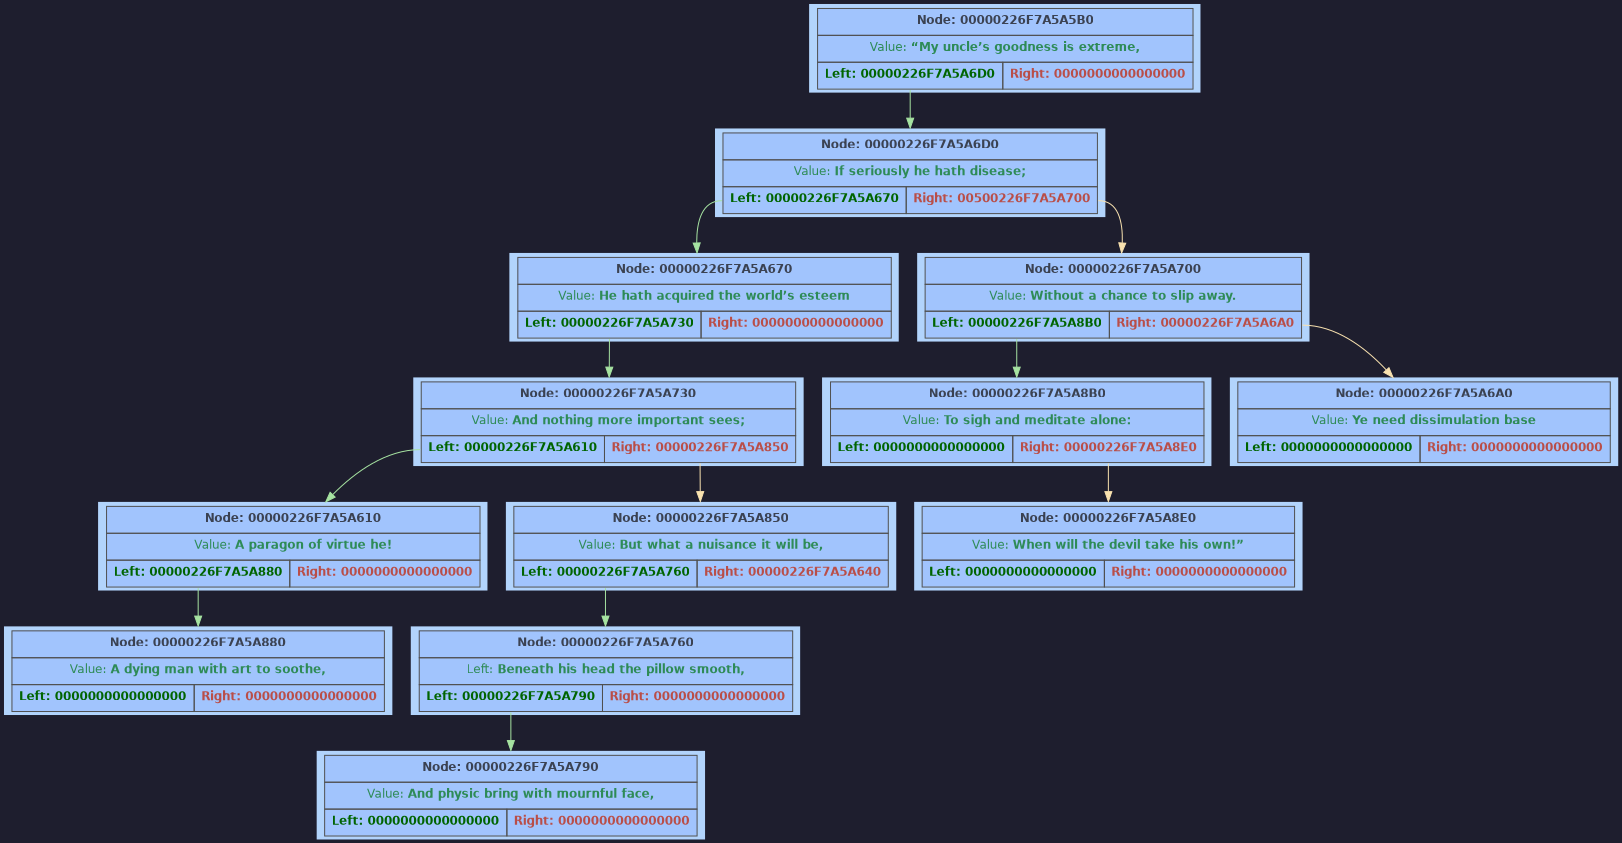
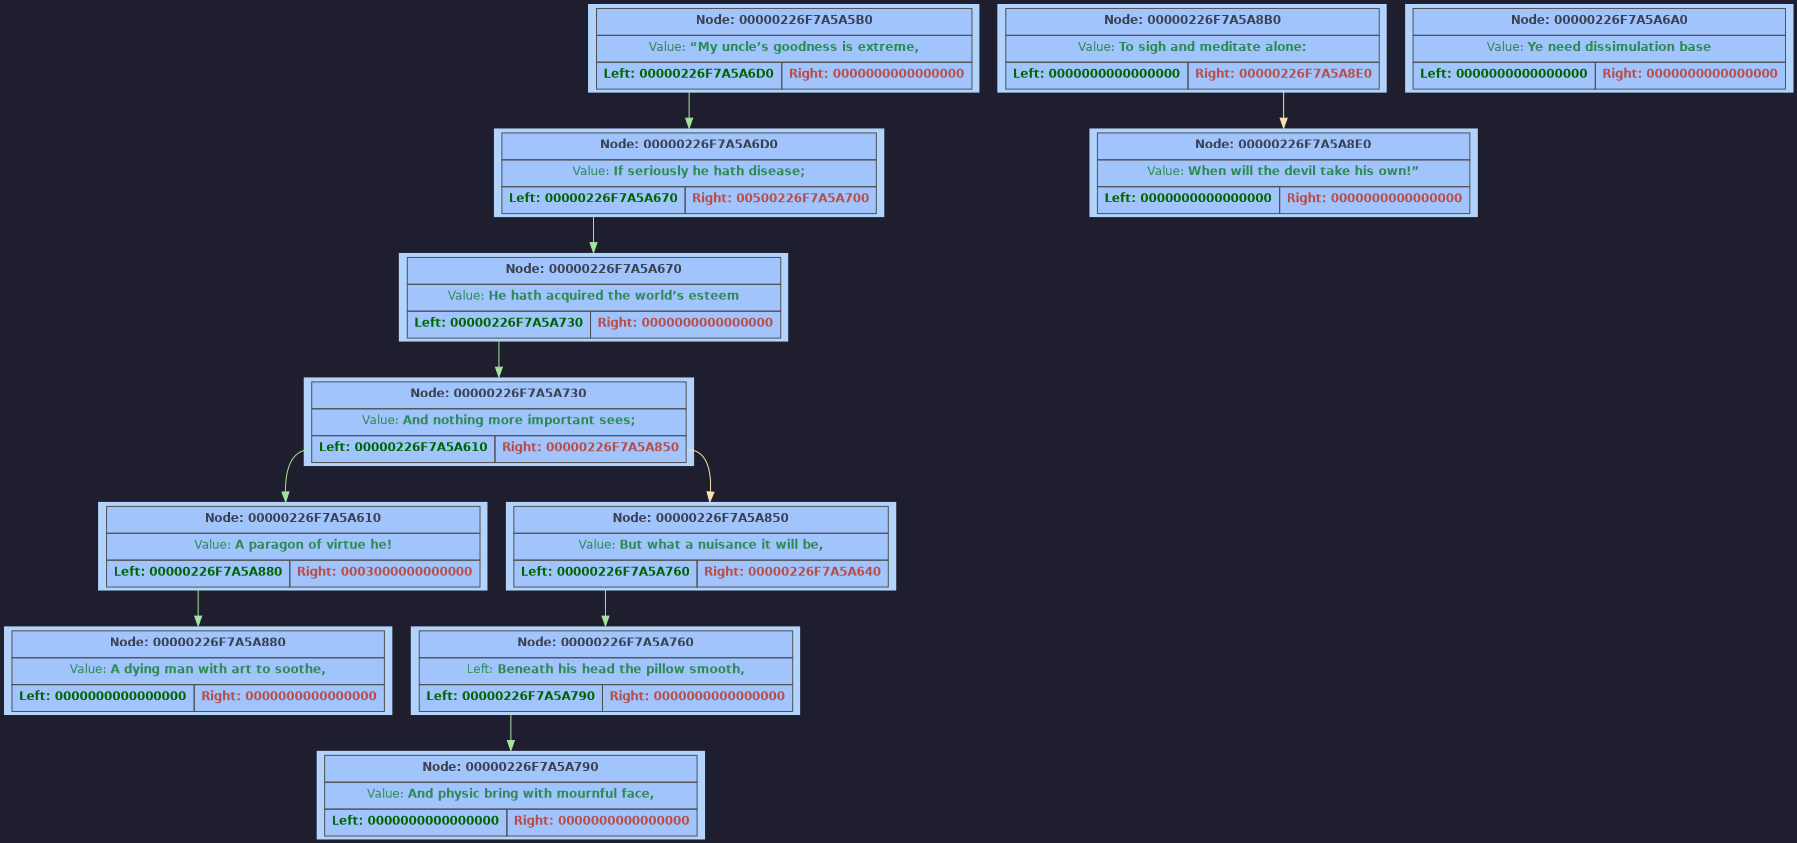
(1113, 297) -> none
(385, 572) -> (385, 572)
